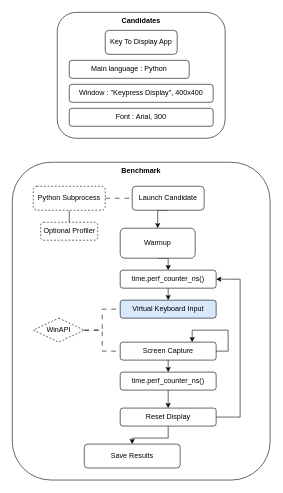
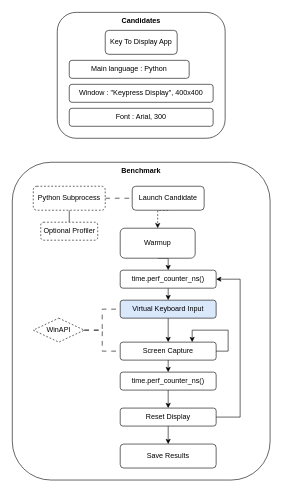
(158, 216) -> (158, 216)
none -> (168, 336)
(132, 456) -> (168, 456)
